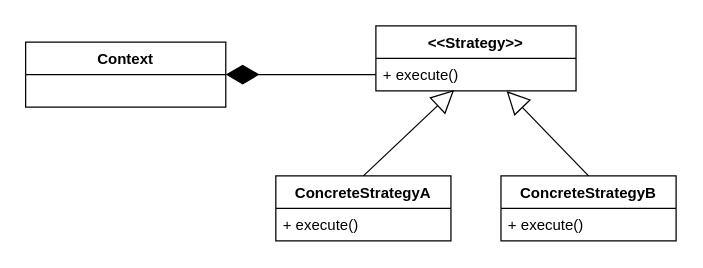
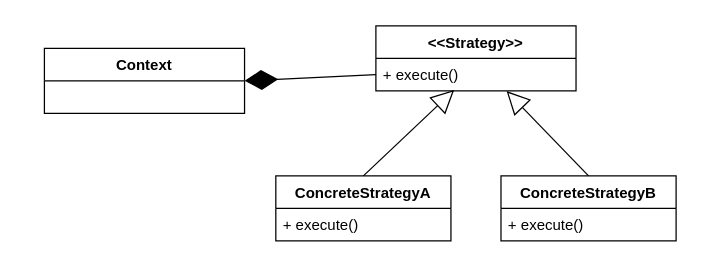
(126, 74) -> (144, 81)
